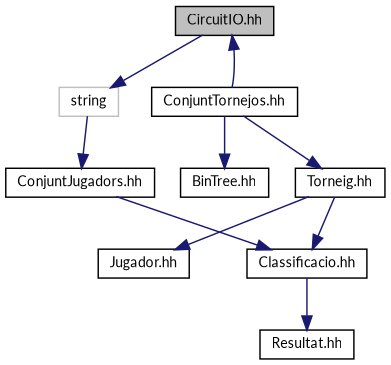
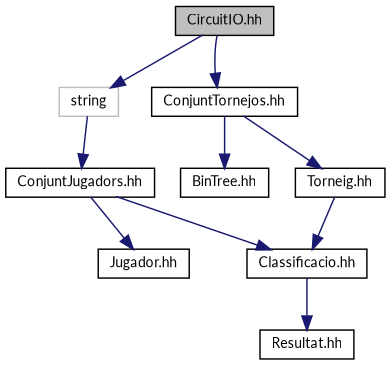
(234, 69) -> (215, 54)
(249, 220) -> (107, 218)
